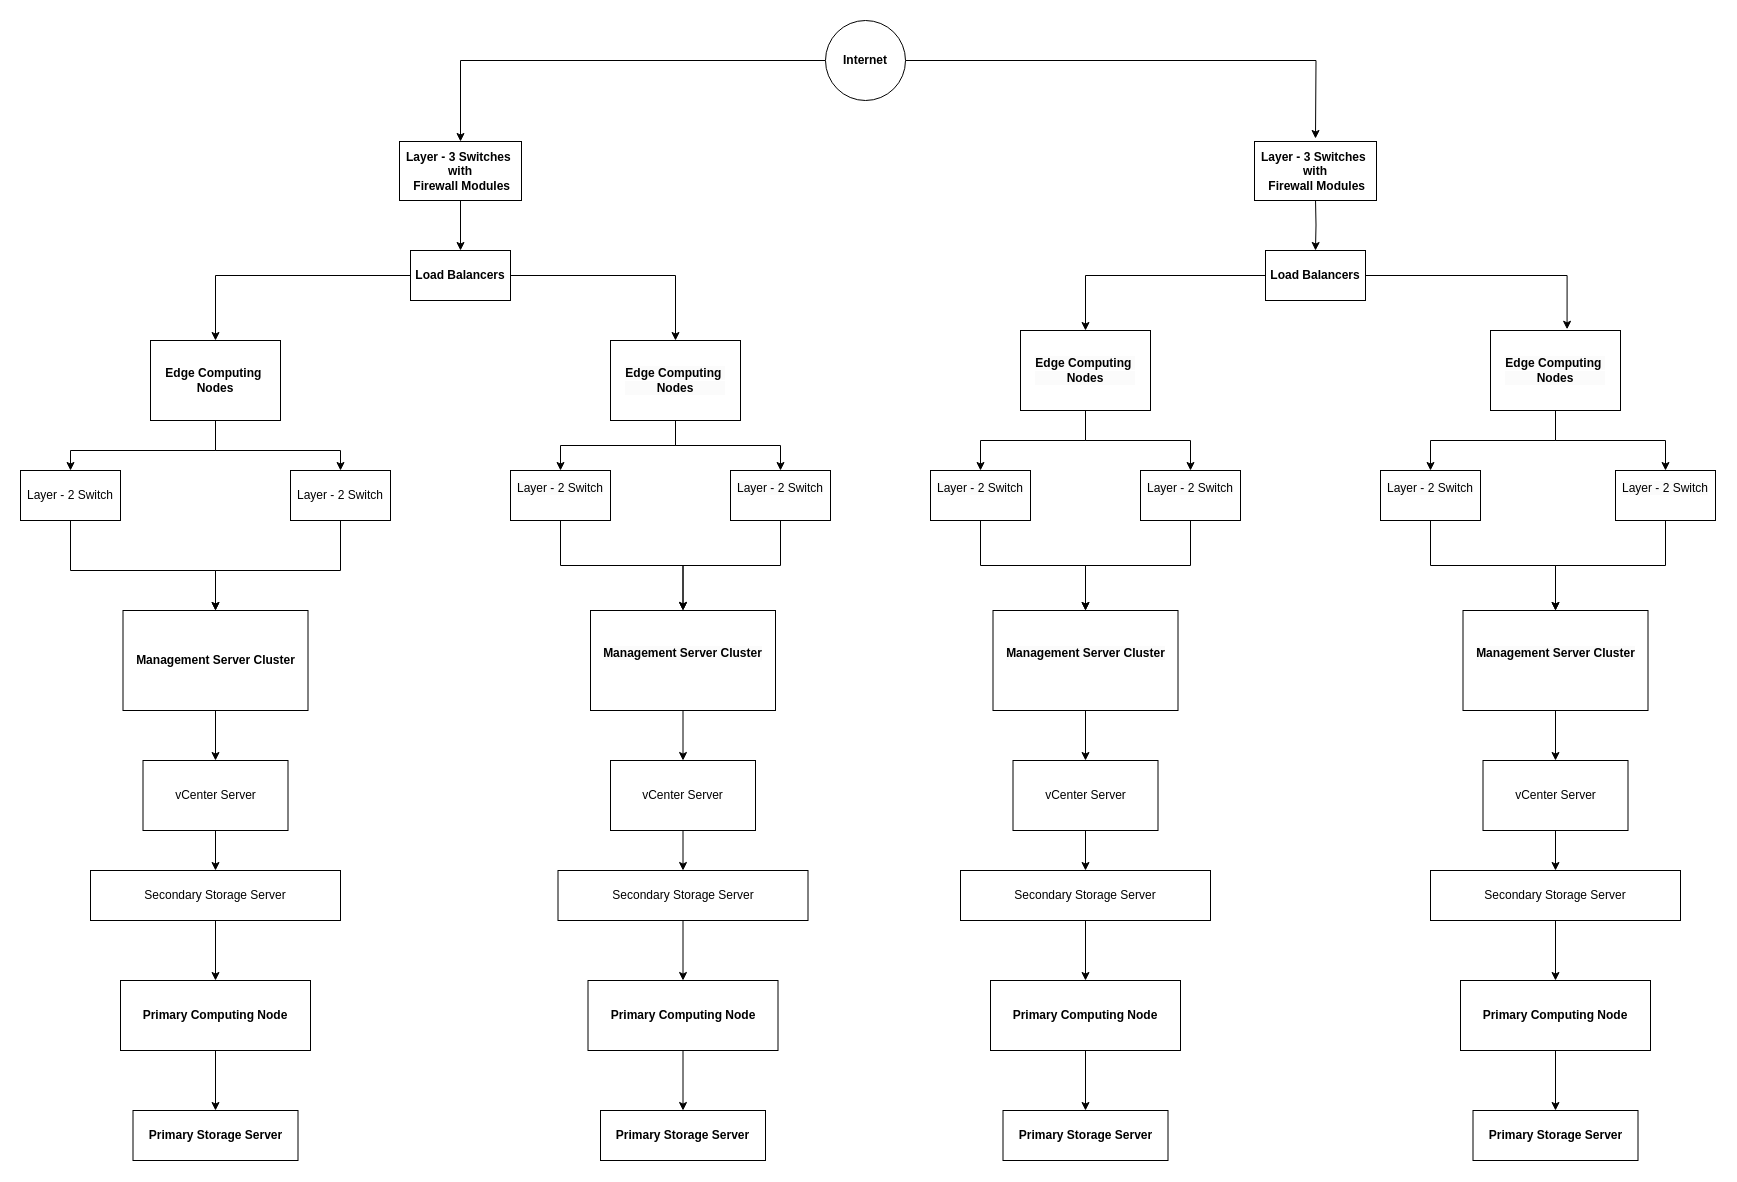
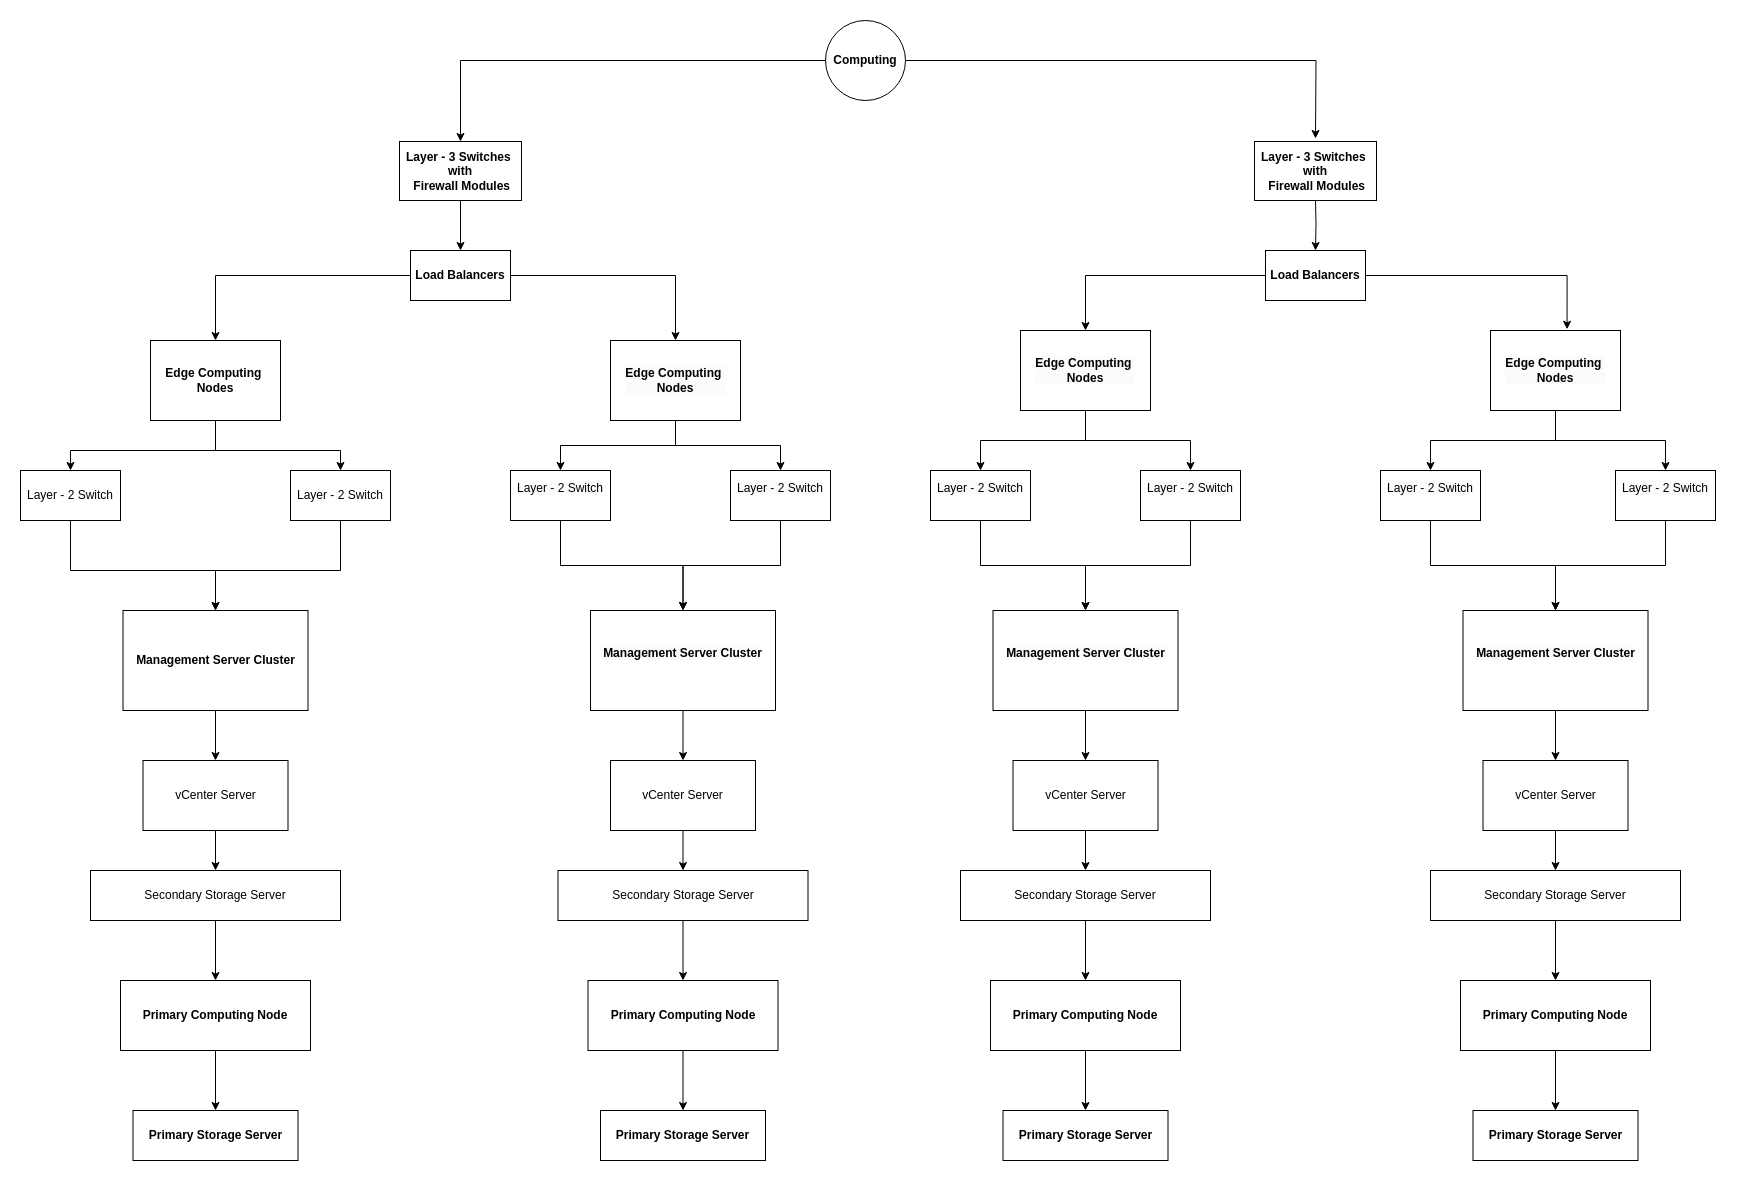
(866, 61) -> (866, 61)
